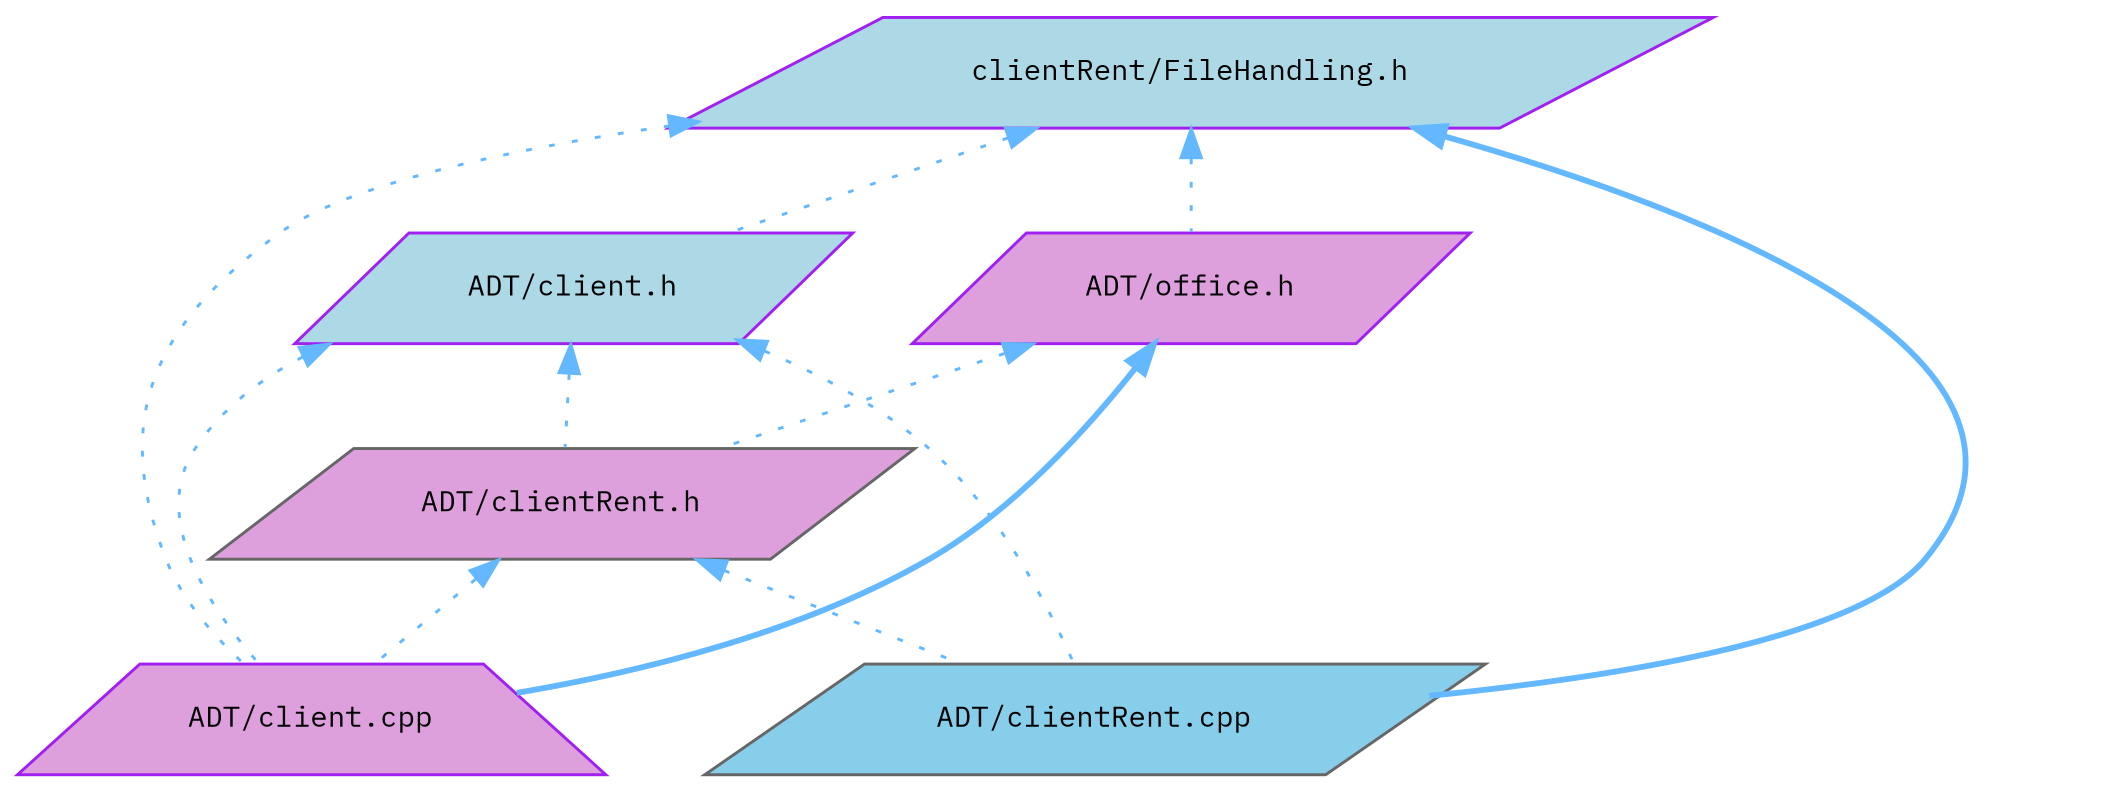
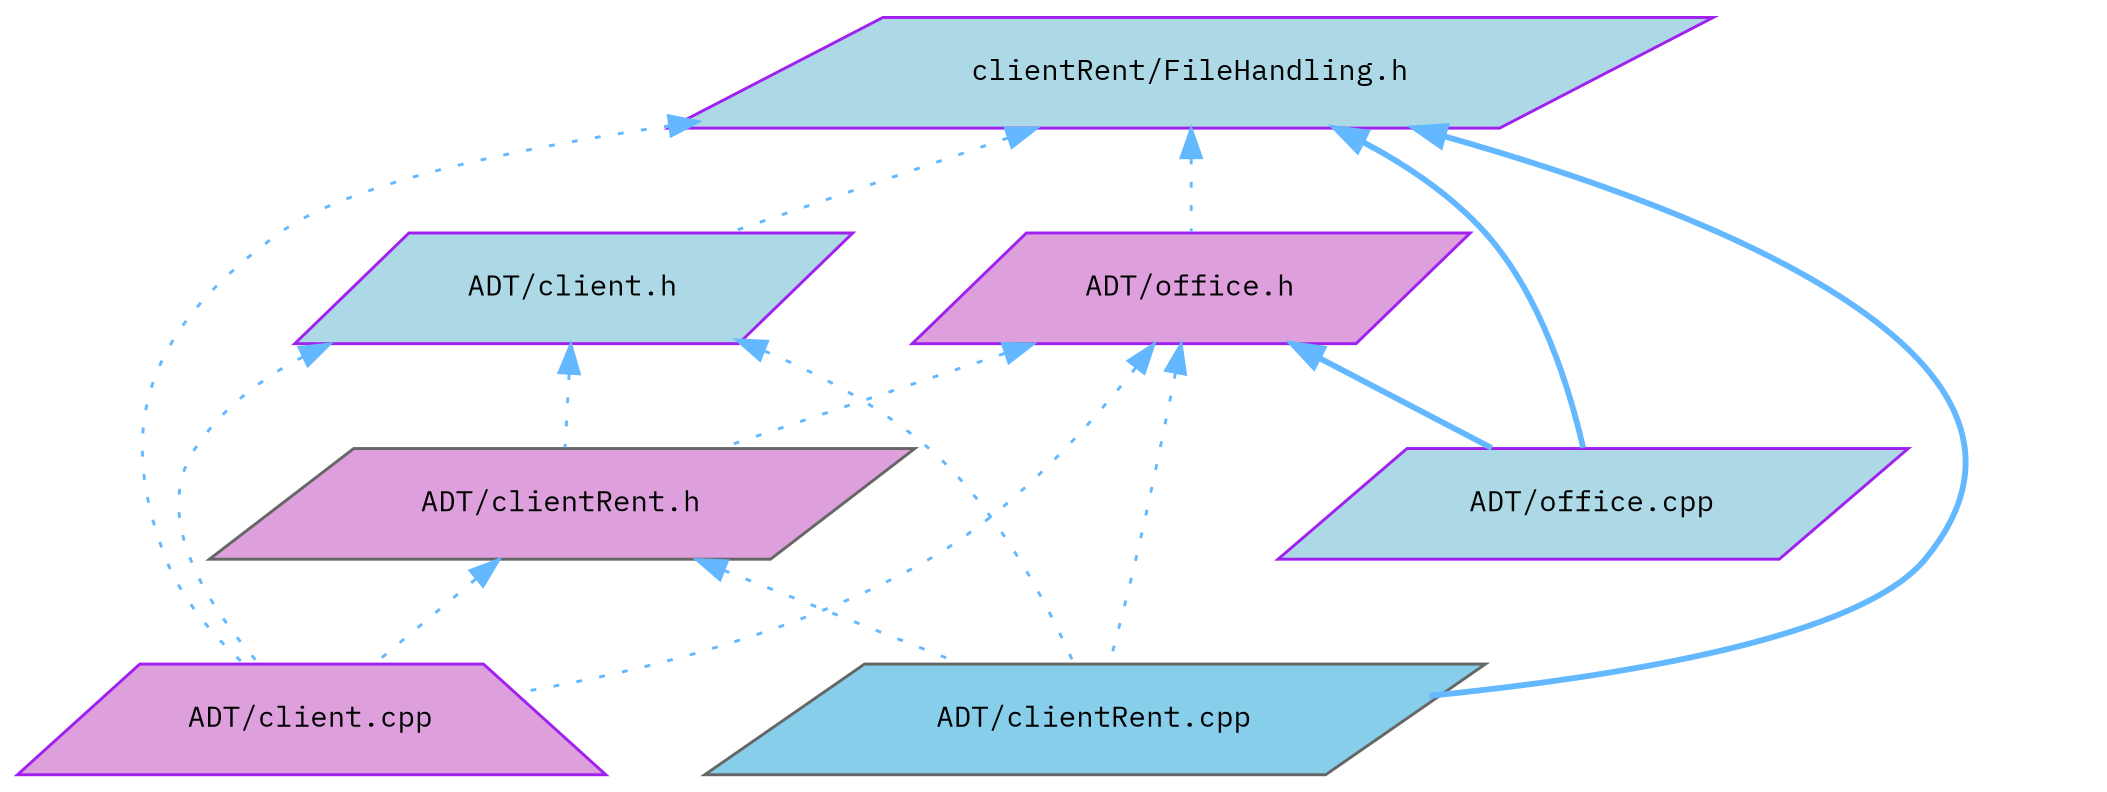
none -> (1593, 504)
none -> (1145, 518)
(861, 593) -> (861, 593)
